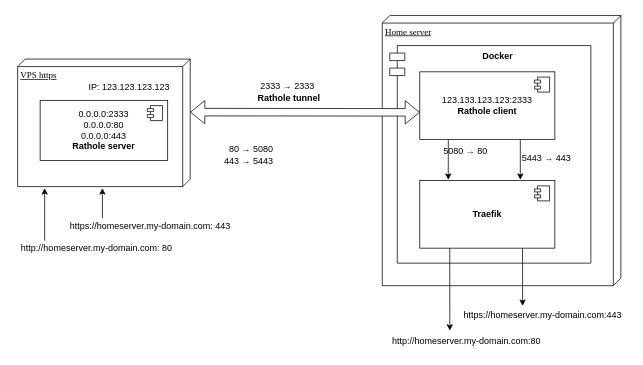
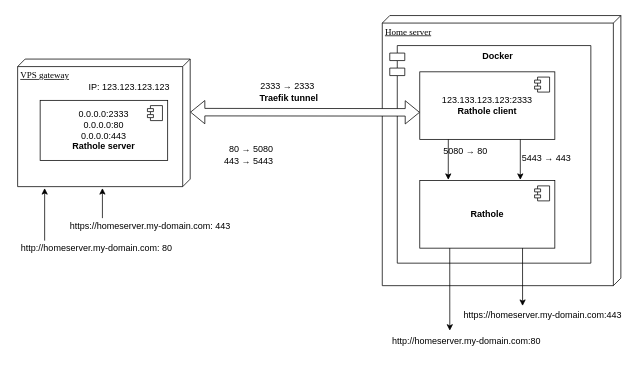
(42, 76) -> (47, 76)
(289, 98) -> (289, 98)
(487, 214) -> (487, 214)
